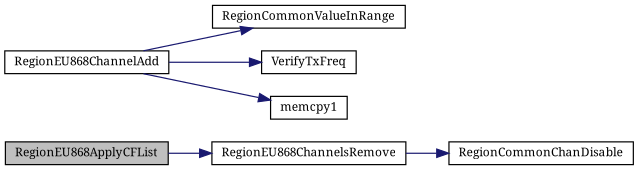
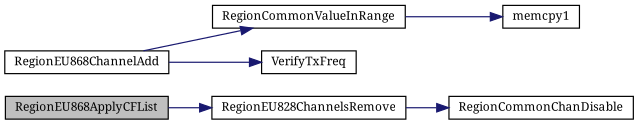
(201, 86) -> (448, 17)
(309, 153) -> (309, 108)
